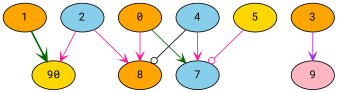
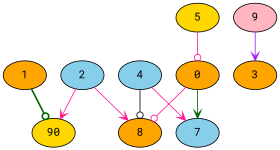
(140, 42) -> (173, 100)
(313, 42) -> (255, 42)
(37, 43) -> (38, 101)
(229, 44) -> (198, 43)
